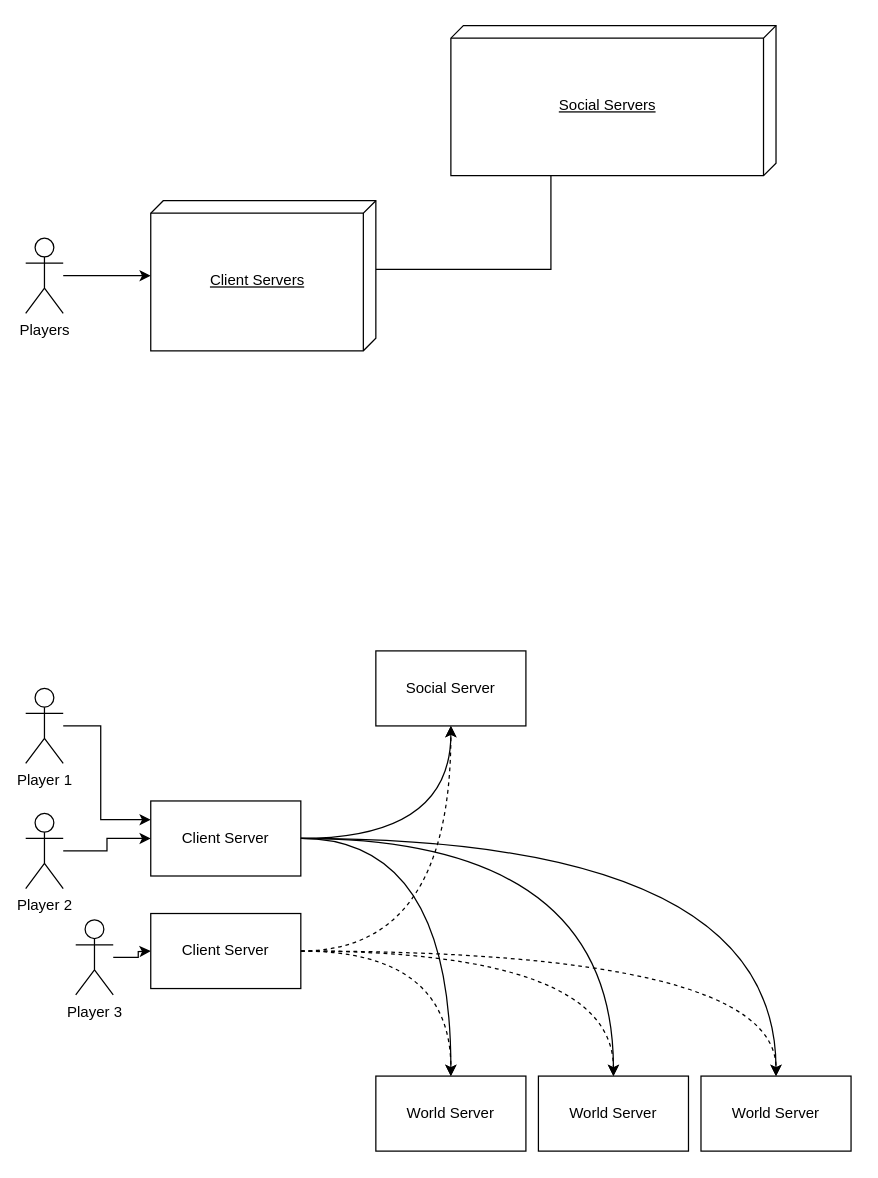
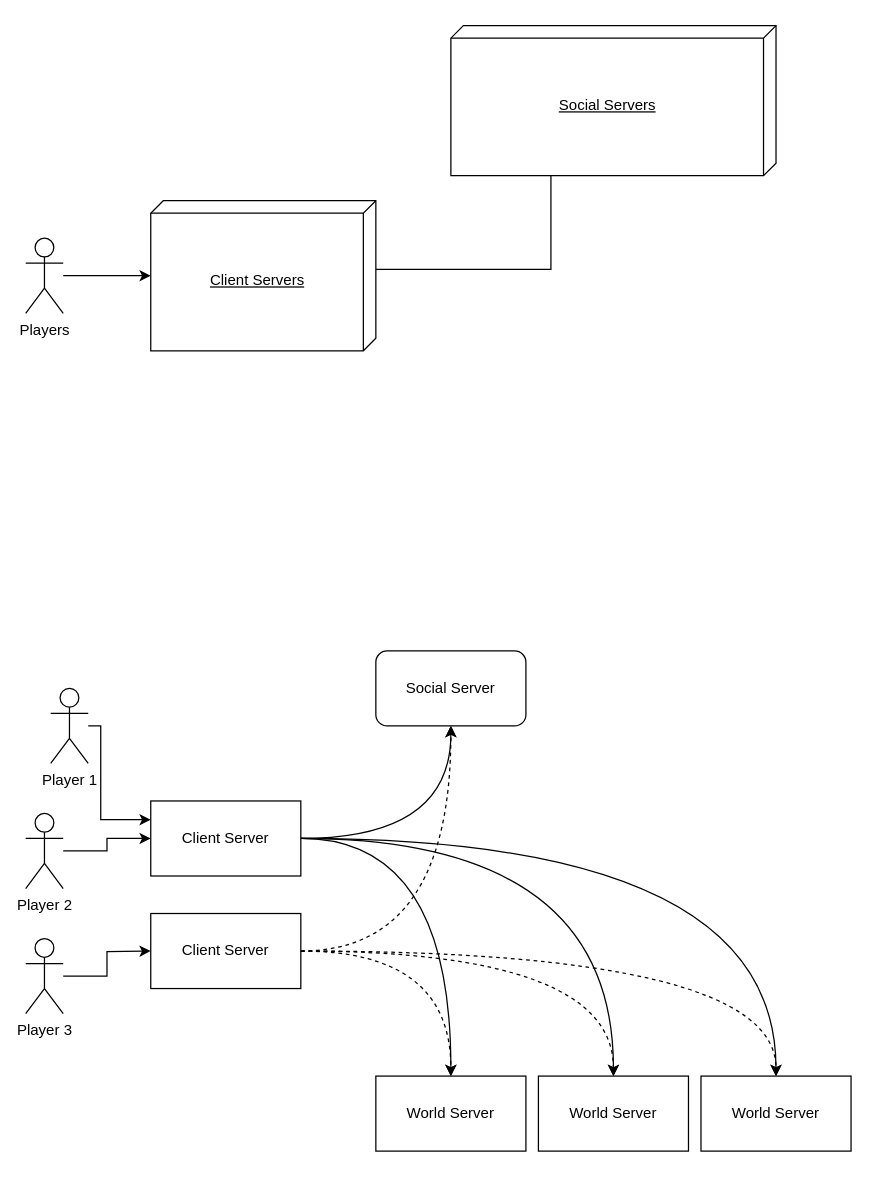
(451, 688) -> (451, 688)
(44, 726) -> (69, 726)
(94, 957) -> (44, 976)
